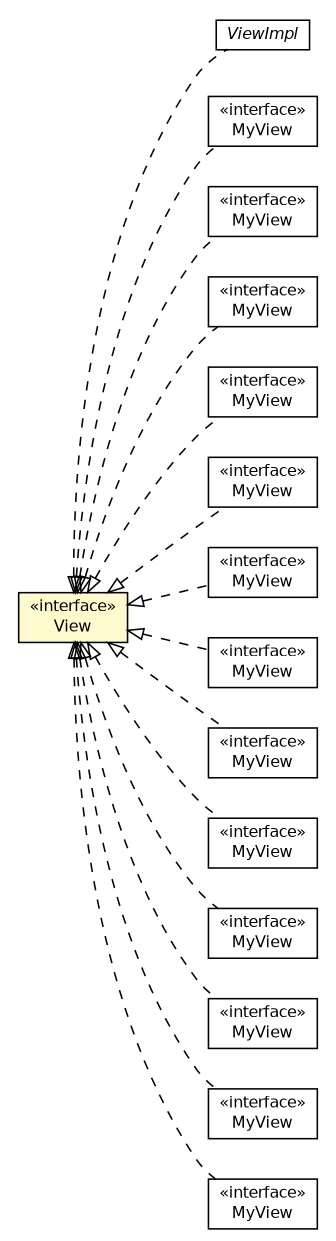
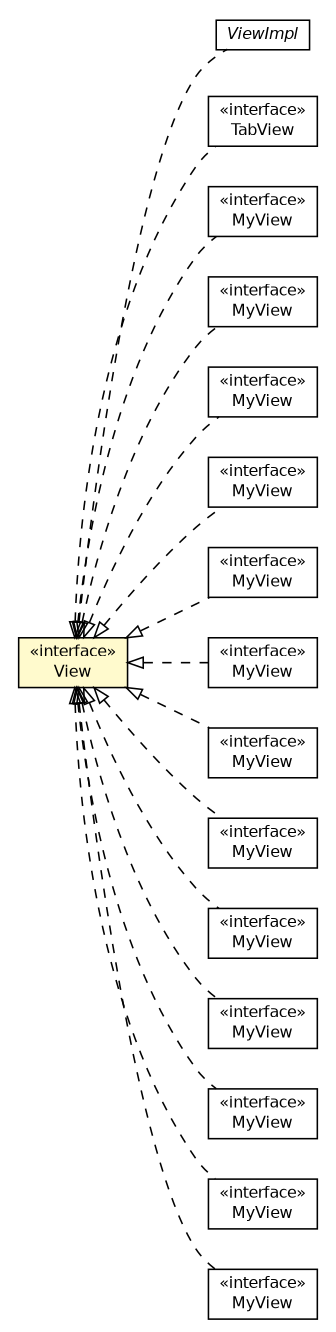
none -> (263, 121)
